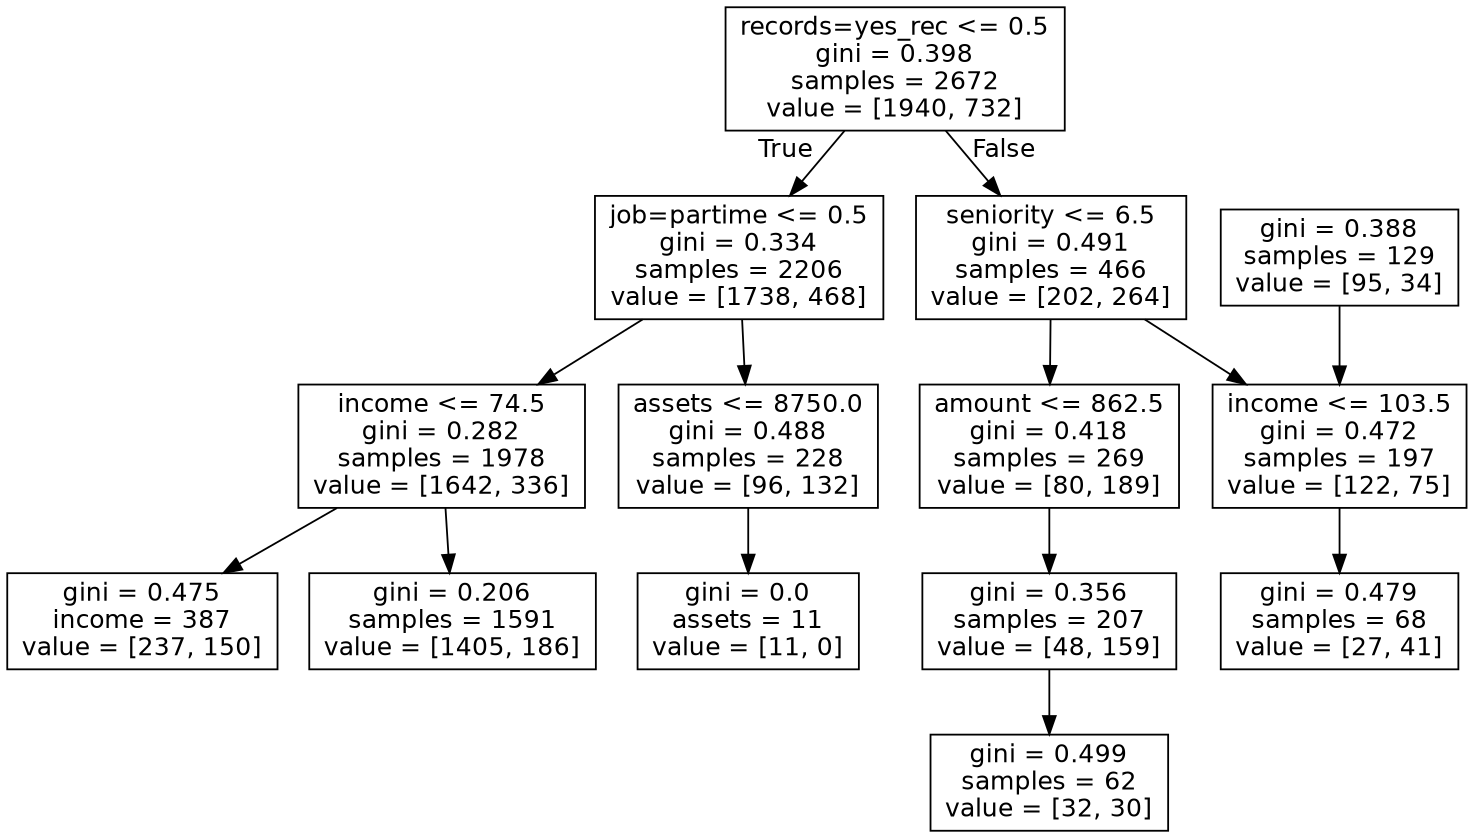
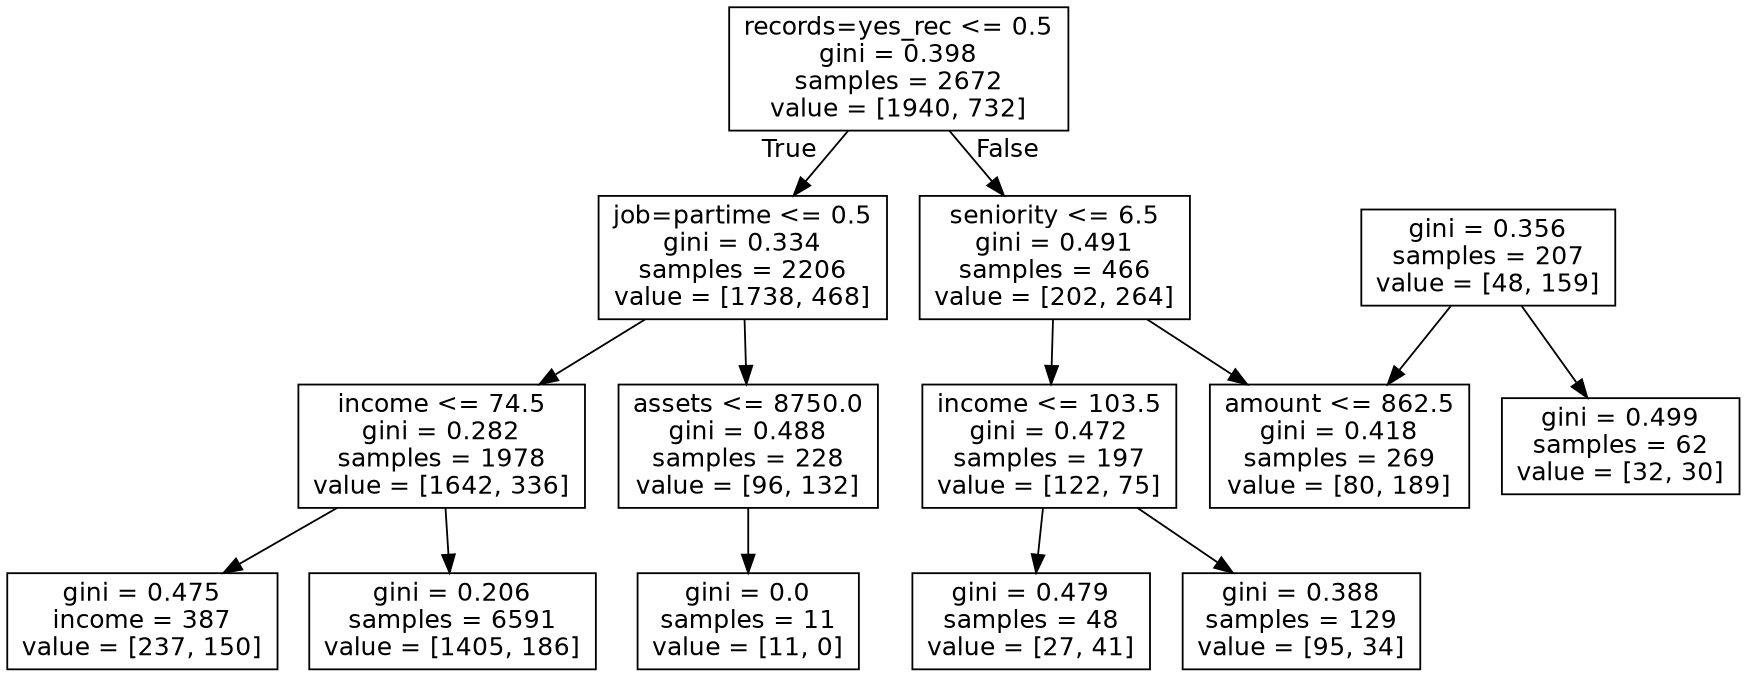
(1340, 336) -> (1177, 535)
(1049, 531) -> (1425, 338)
(453, 621) -> (453, 621)
(748, 621) -> (748, 621)
(1340, 621) -> (1031, 621)
